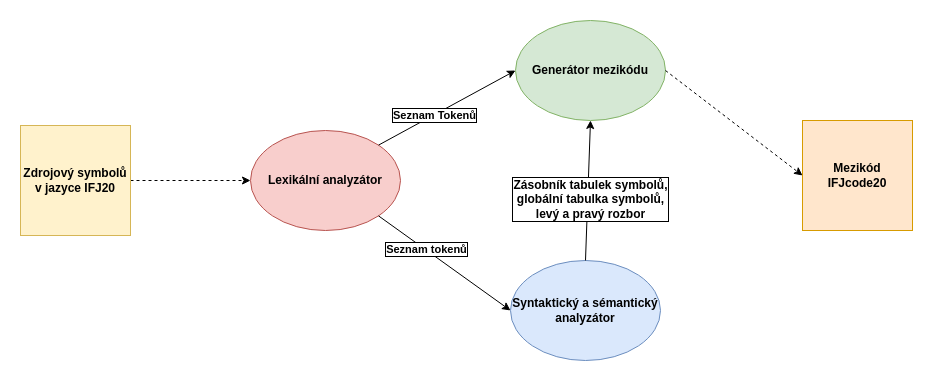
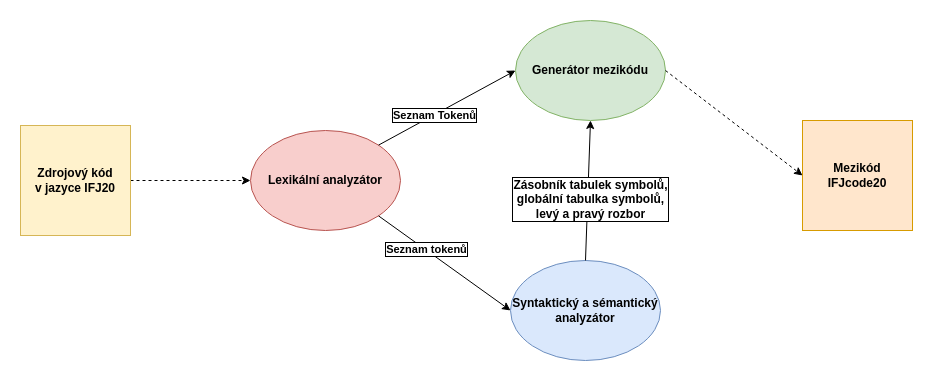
(76, 181) -> (76, 181)
